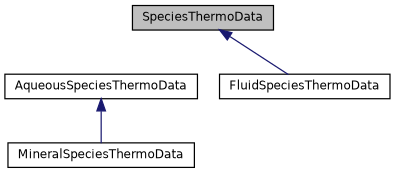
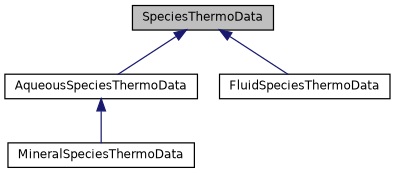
none -> (147, 56)
